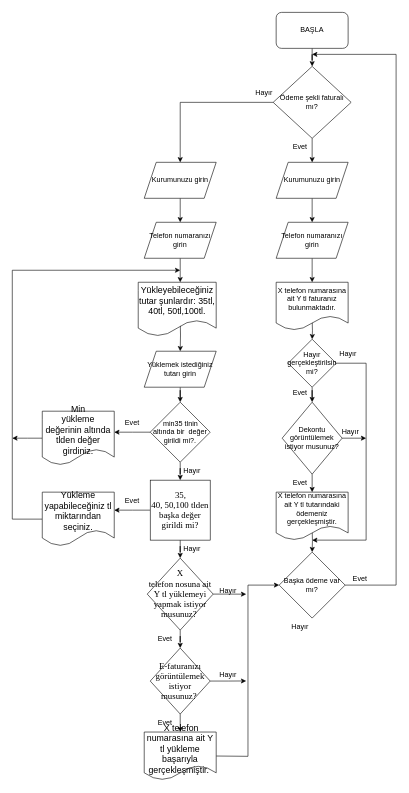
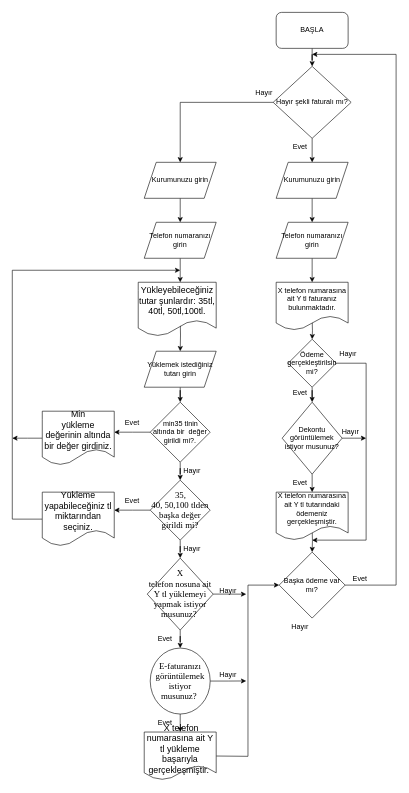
(312, 102) -> (312, 102)
(312, 363) -> (312, 363)
(78, 431) -> (78, 431)
(180, 510) -> (180, 510)
(180, 681) -> (180, 681)
